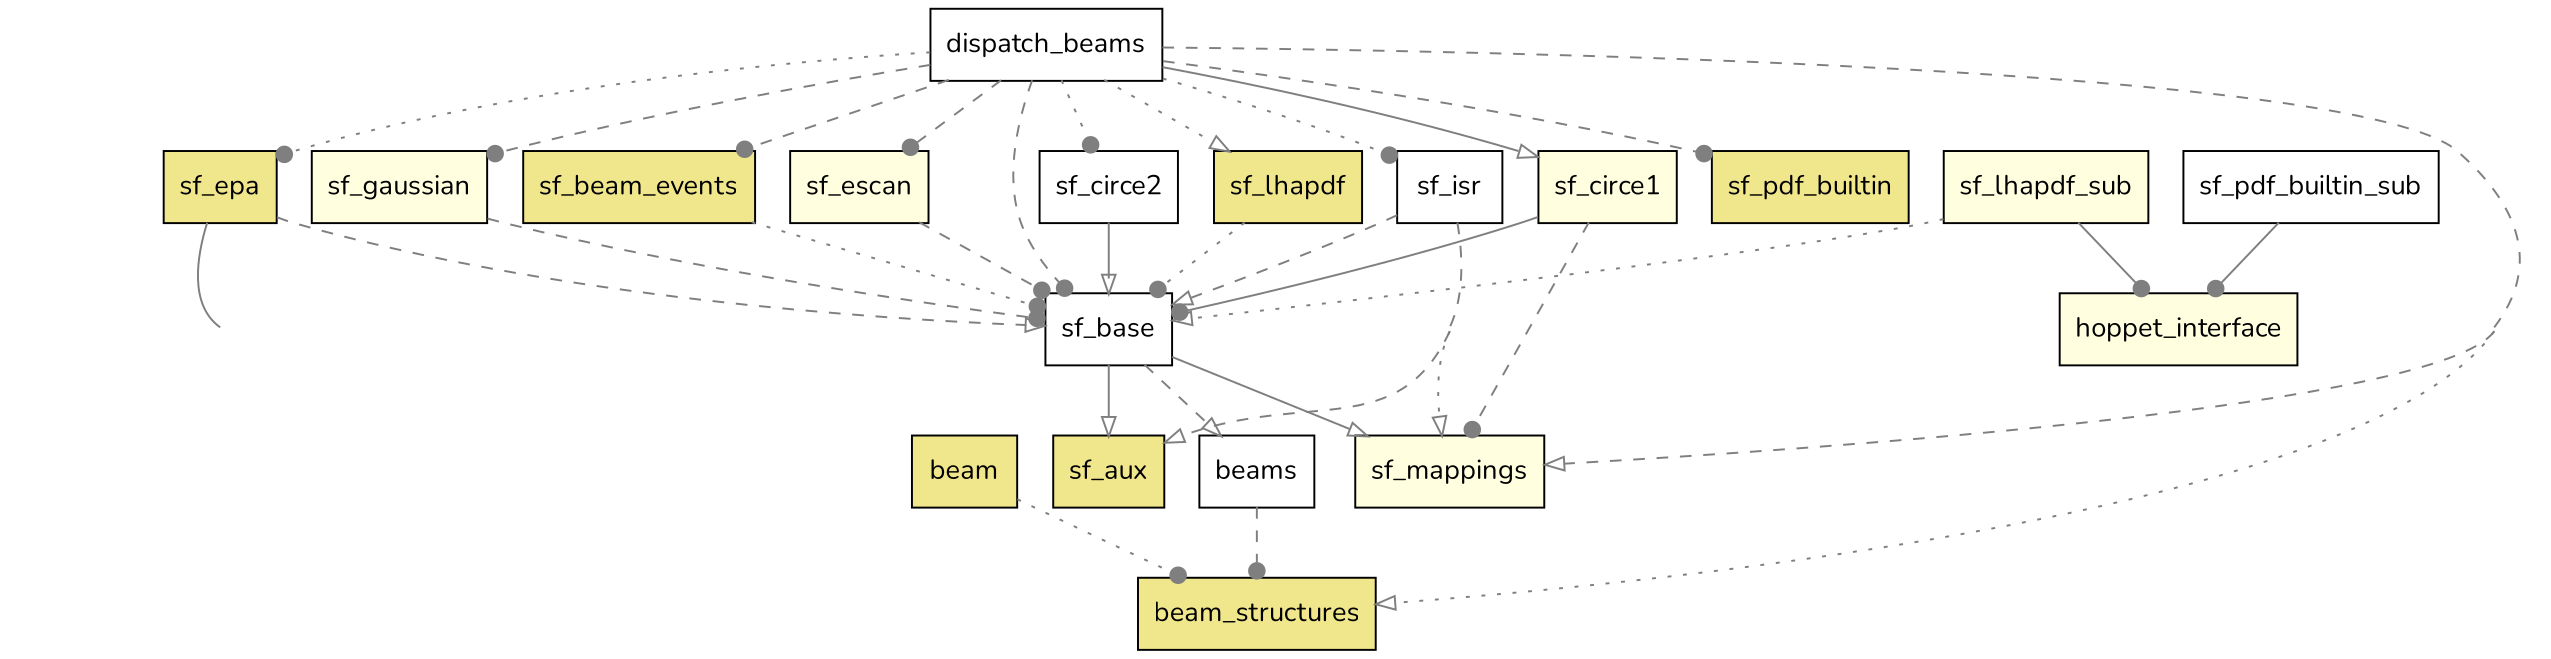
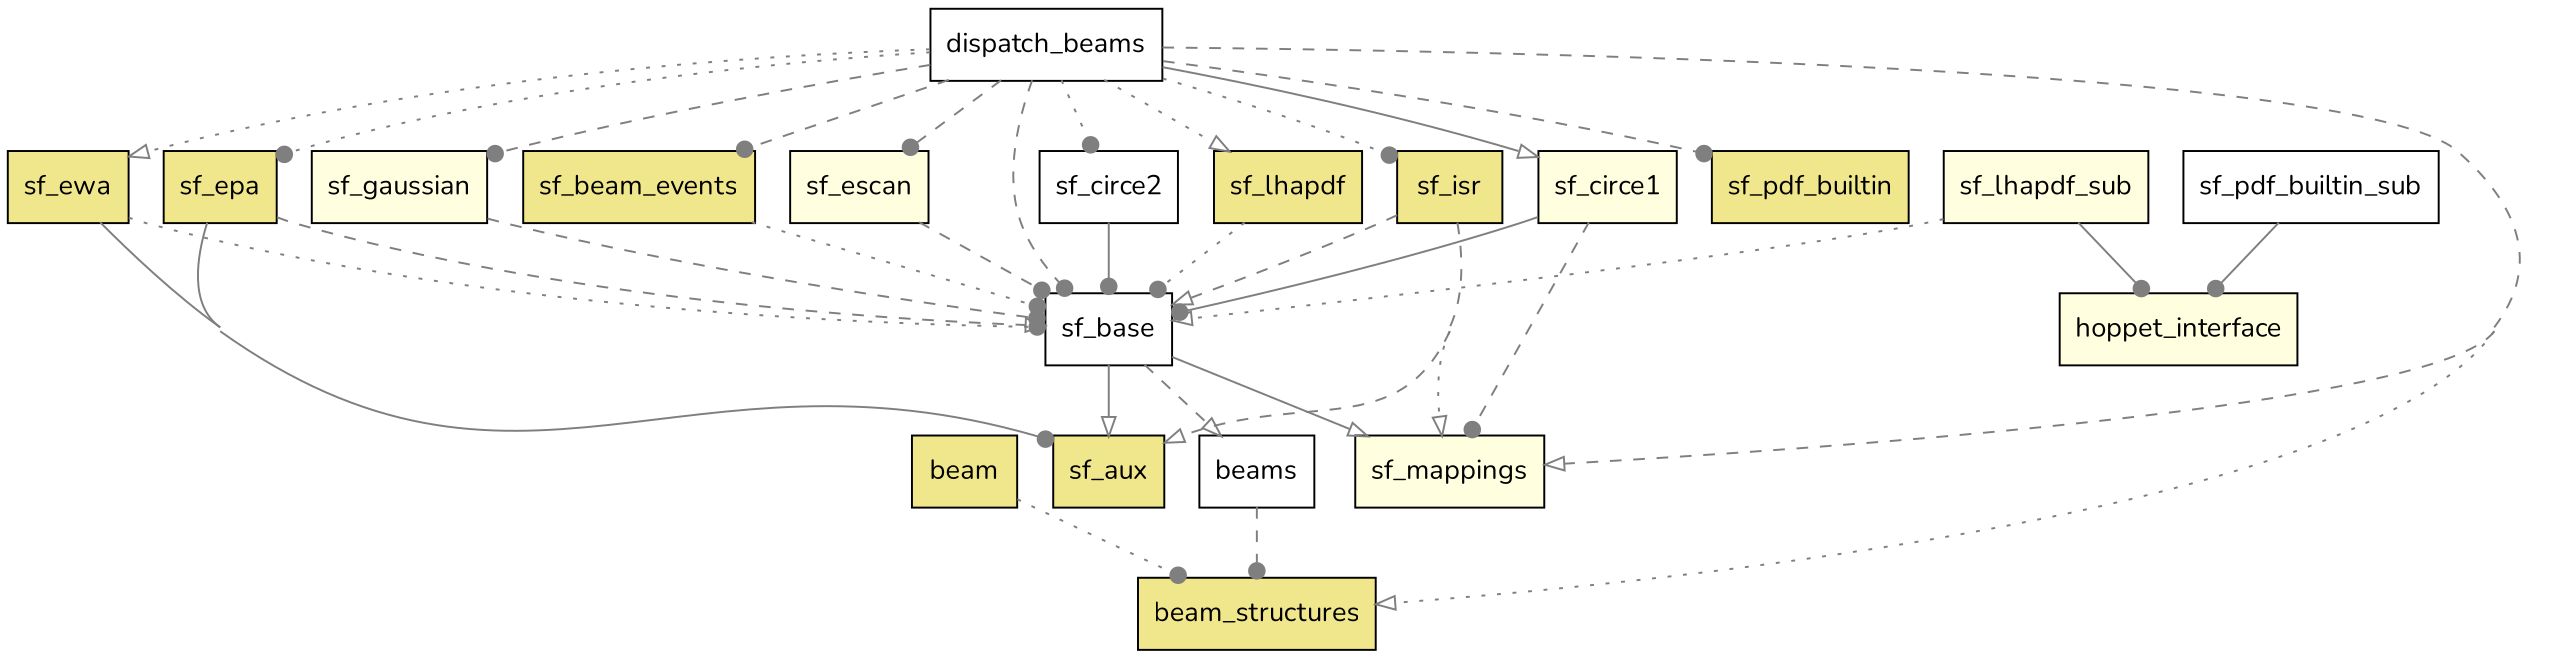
none -> (68, 187)
(1450, 187) -> (1450, 187)
(1109, 251) -> (1109, 251)
